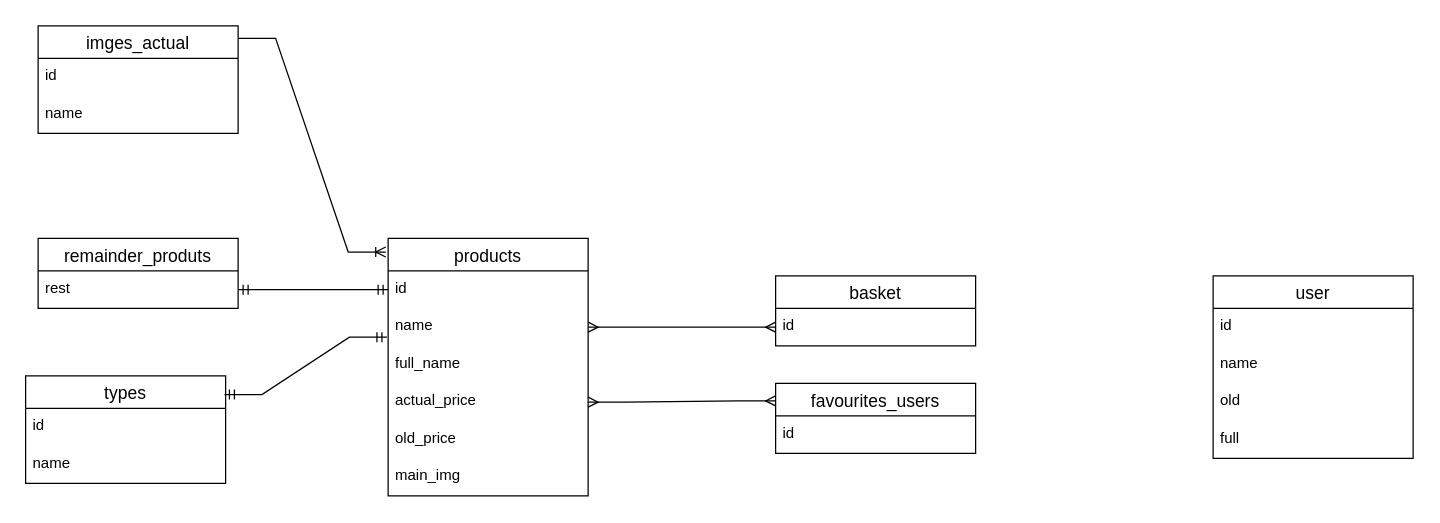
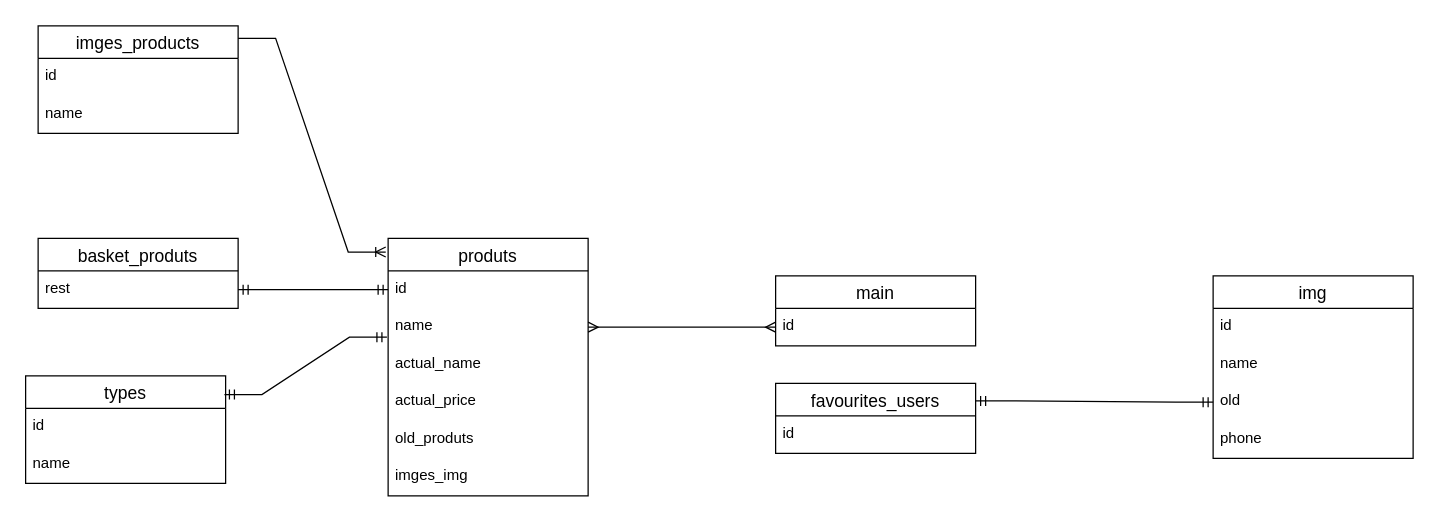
(138, 43) -> (138, 43)
(138, 255) -> (138, 255)
(488, 255) -> (488, 255)
(875, 293) -> (875, 293)
(1313, 293) -> (1313, 293)
(429, 363) -> (439, 363)
(683, 401) -> none
none -> (1093, 401)
(429, 438) -> (439, 438)
(1233, 438) -> (1241, 438)
(425, 475) -> (429, 475)
